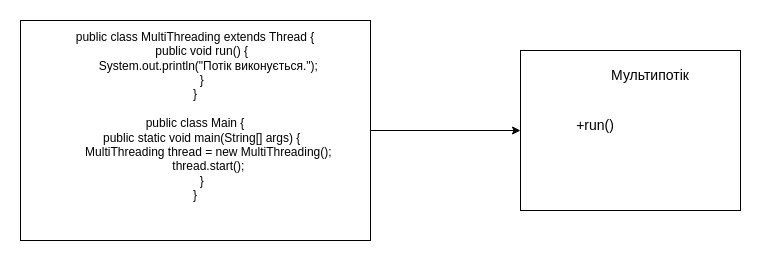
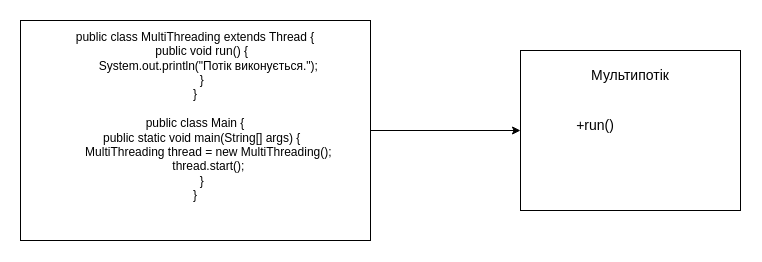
(651, 76) -> (631, 76)
